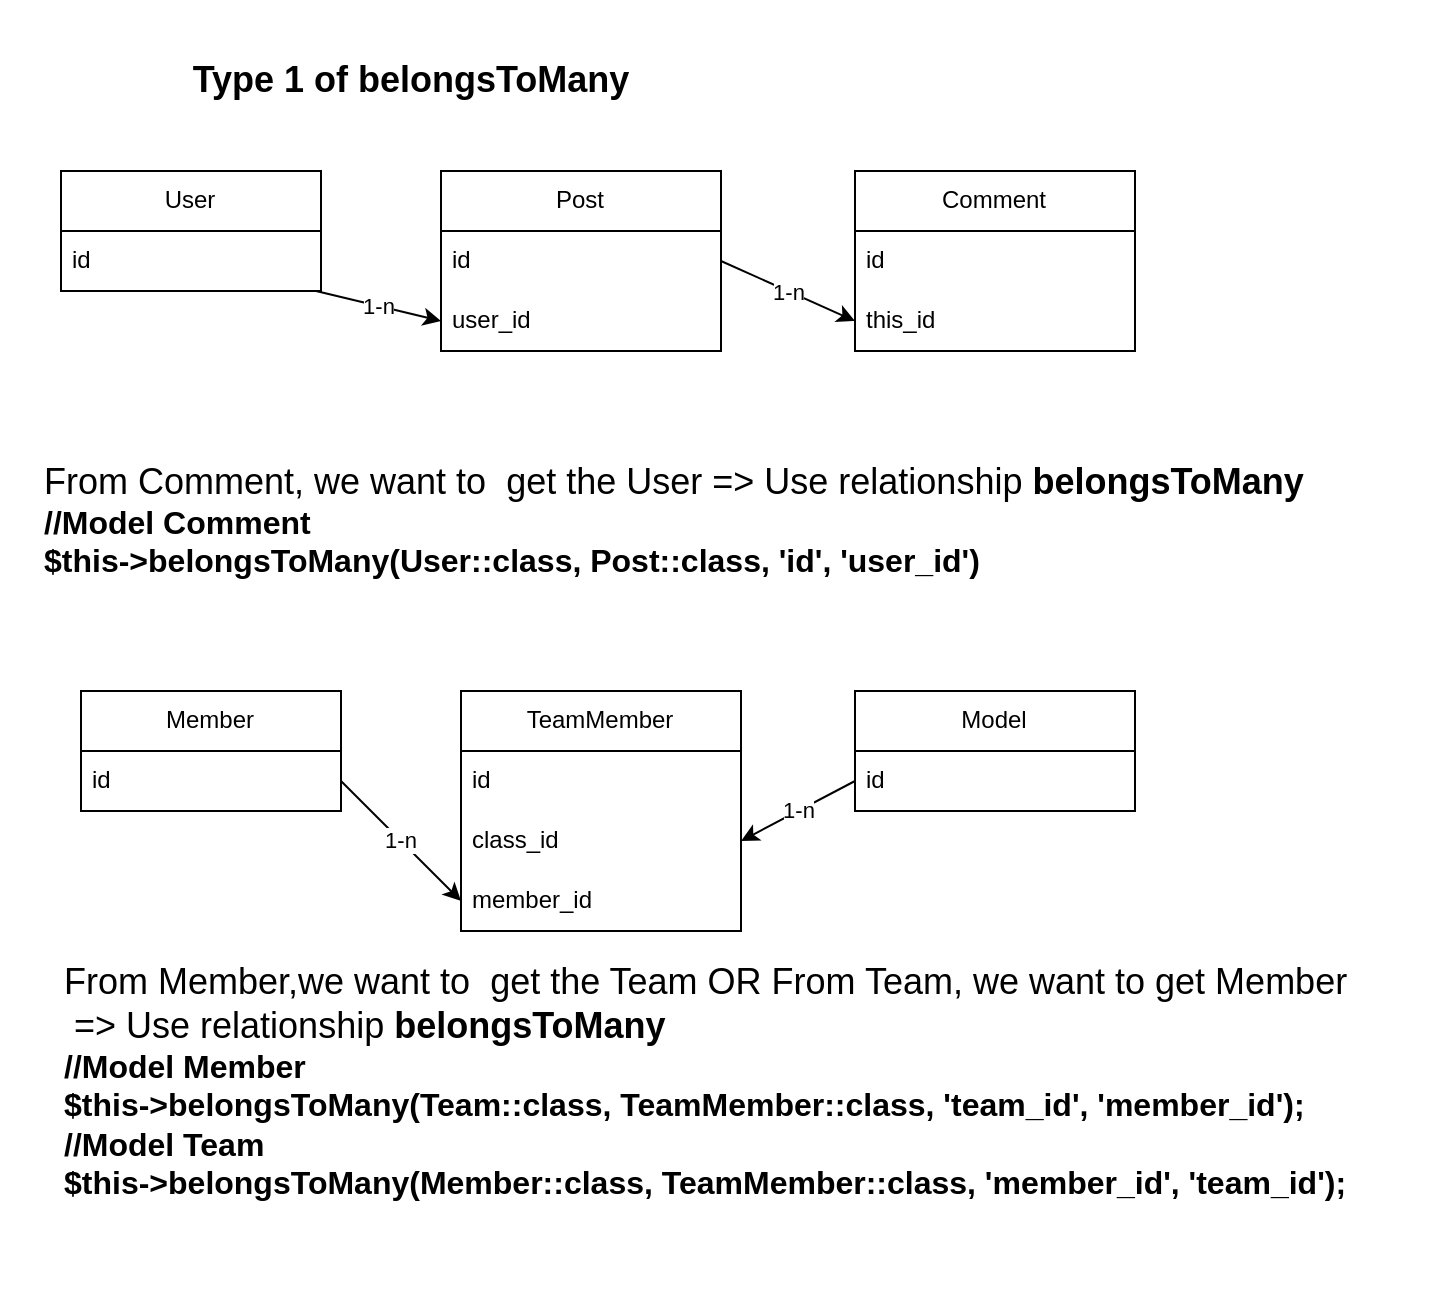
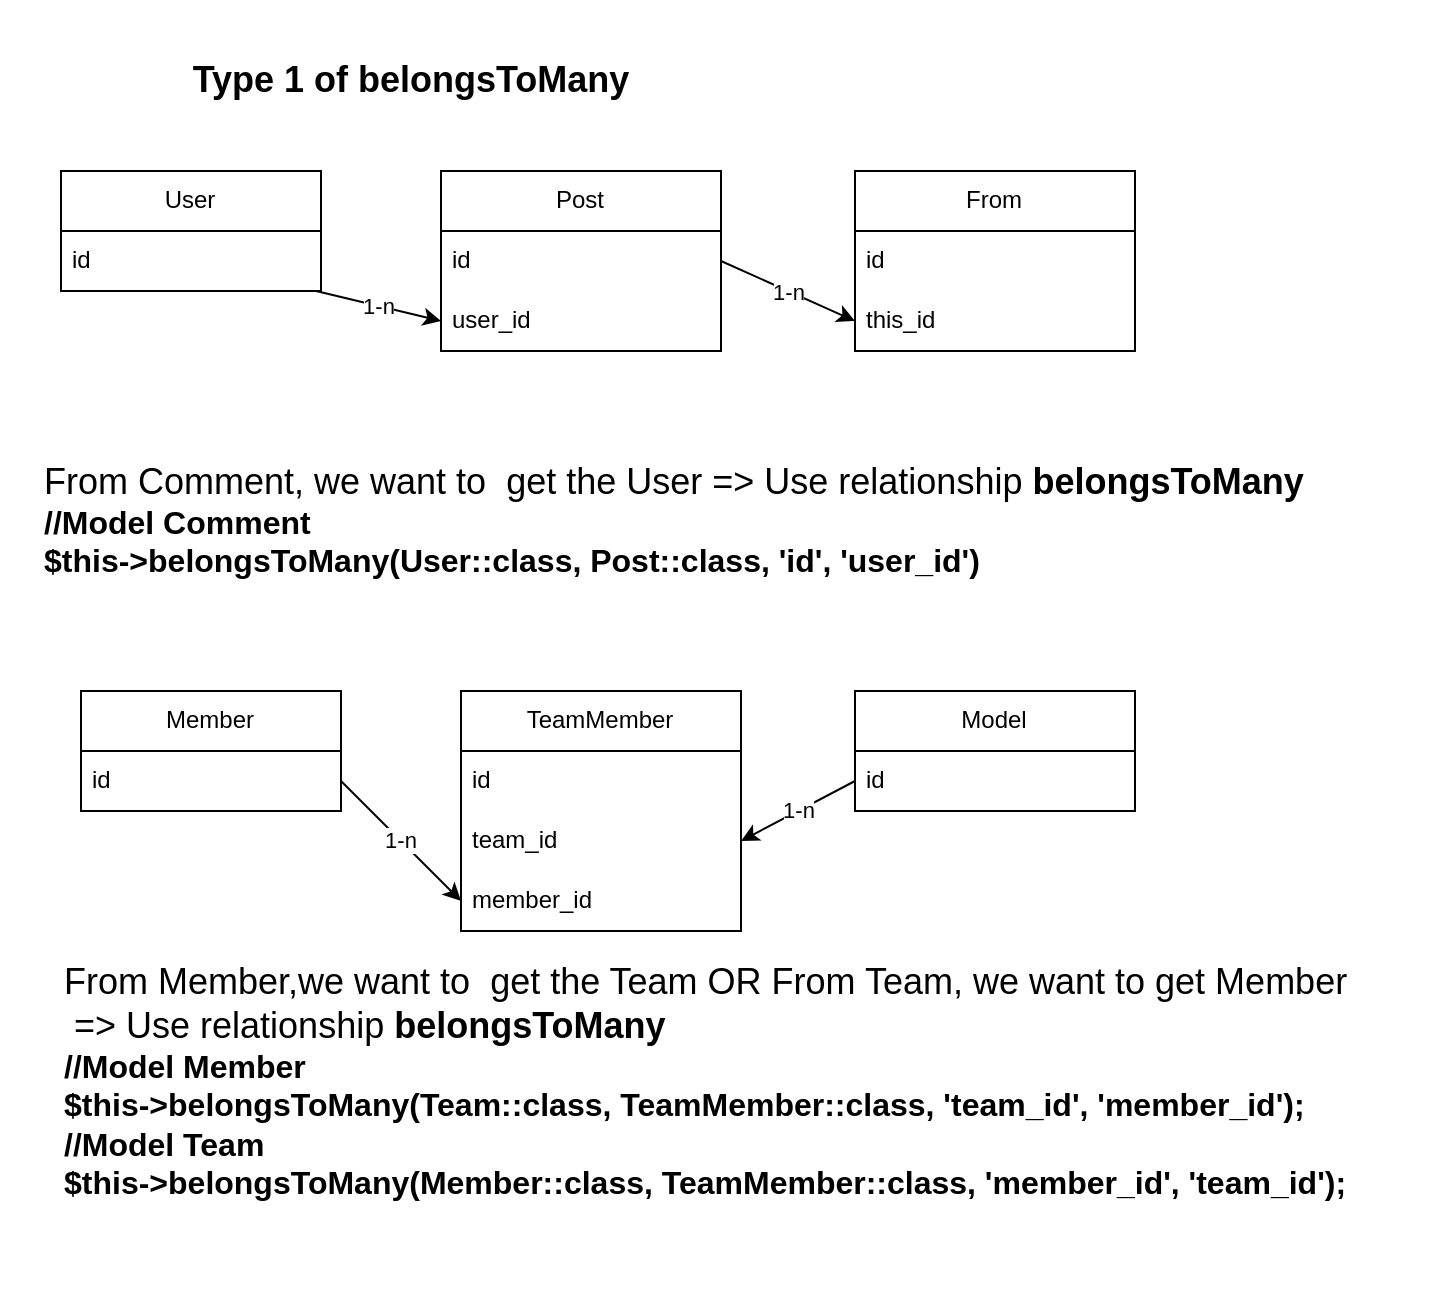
(995, 201) -> (995, 201)
(521, 841) -> (517, 841)
